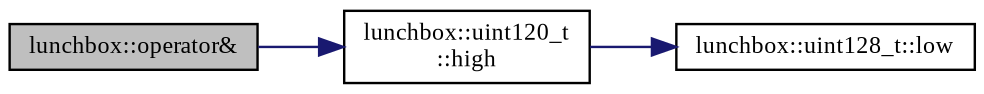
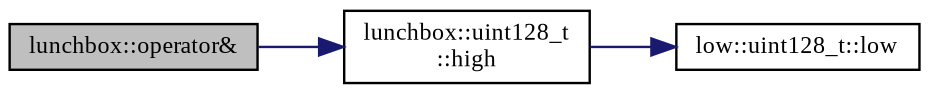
(467, 47) -> (467, 47)
(826, 47) -> (798, 47)
